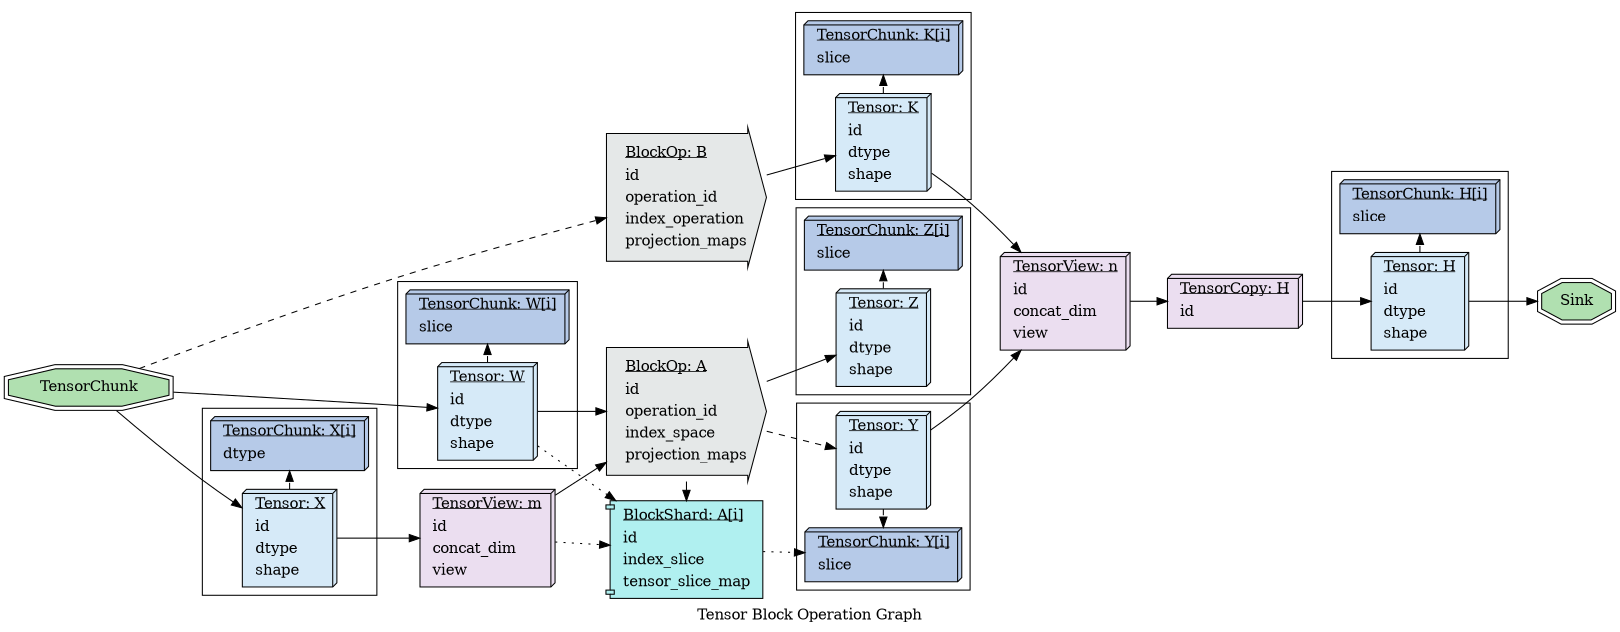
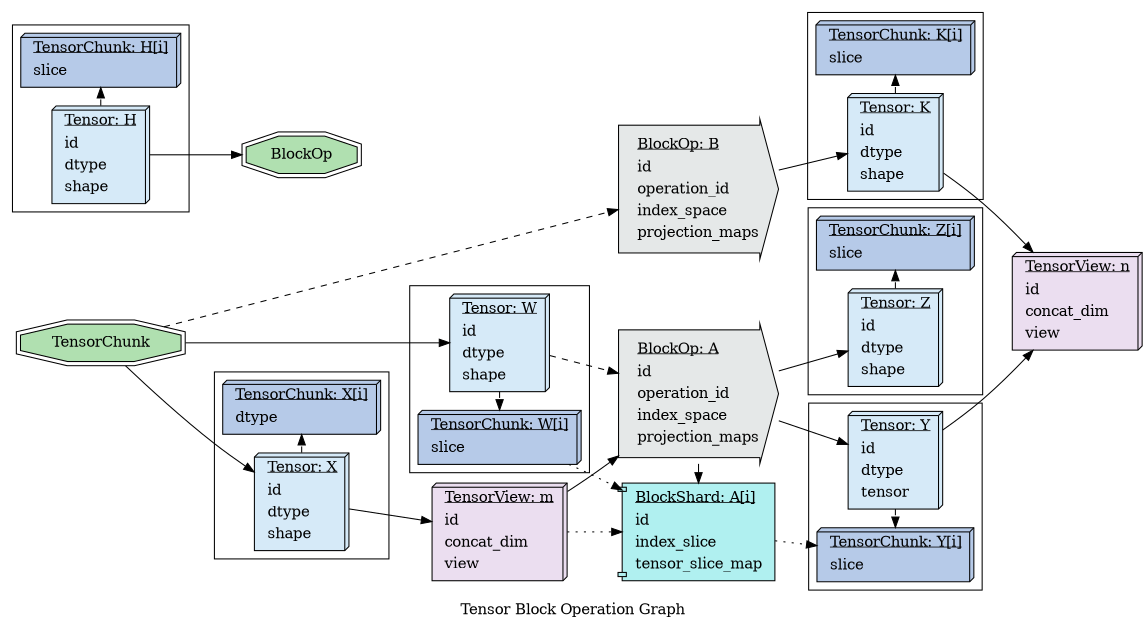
(685, 219) -> (682, 211)
(1235, 301) -> none
(1577, 301) -> (302, 155)
(567, 411) -> (579, 363)
(790, 437) -> (801, 428)
(560, 462) -> (599, 479)
(871, 492) -> (885, 492)
